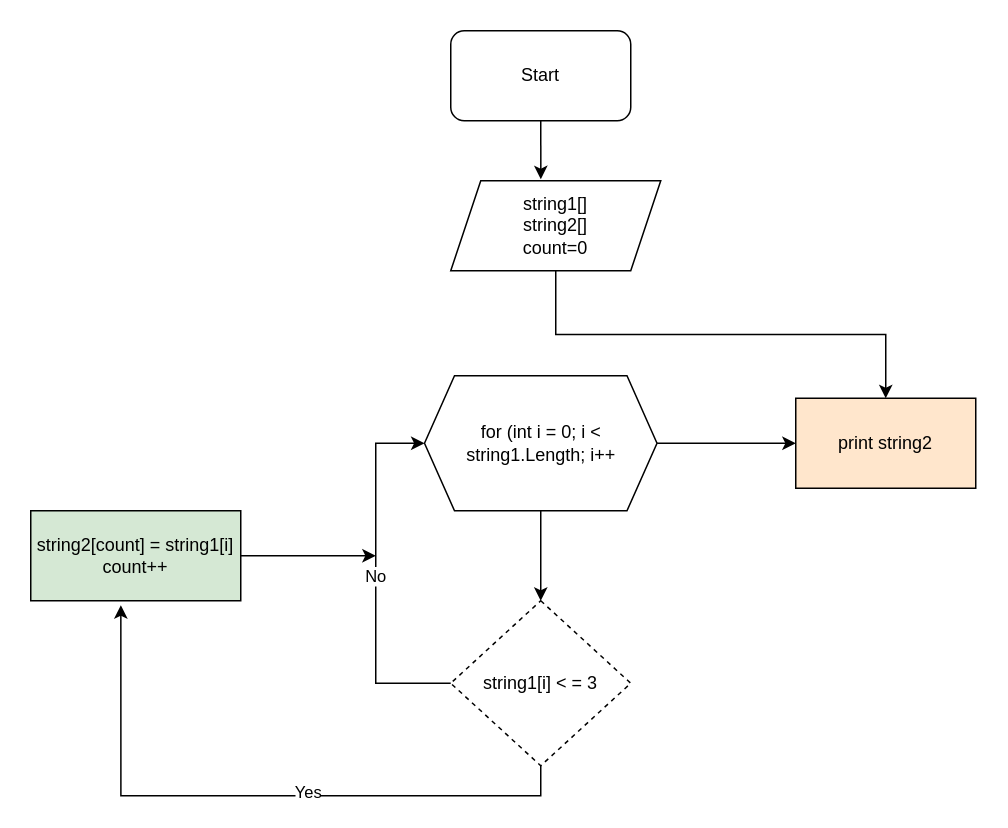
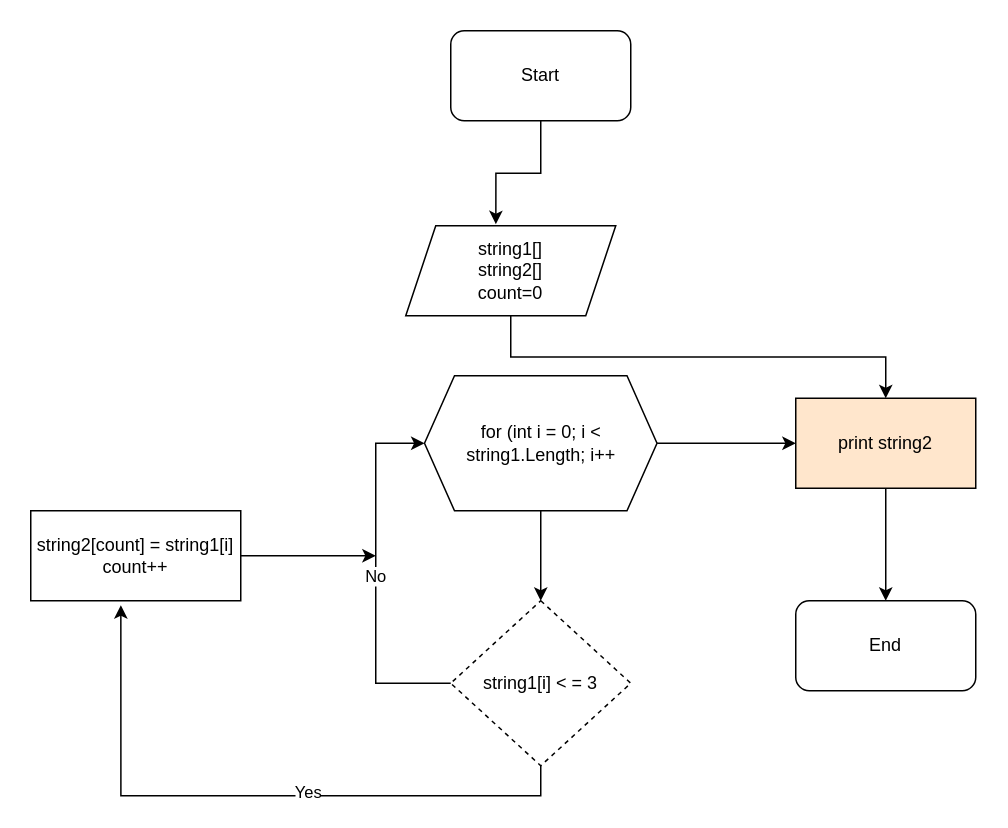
(556, 226) -> (511, 271)
none -> (886, 540)
(136, 556) -> (136, 556)
none -> (886, 646)
